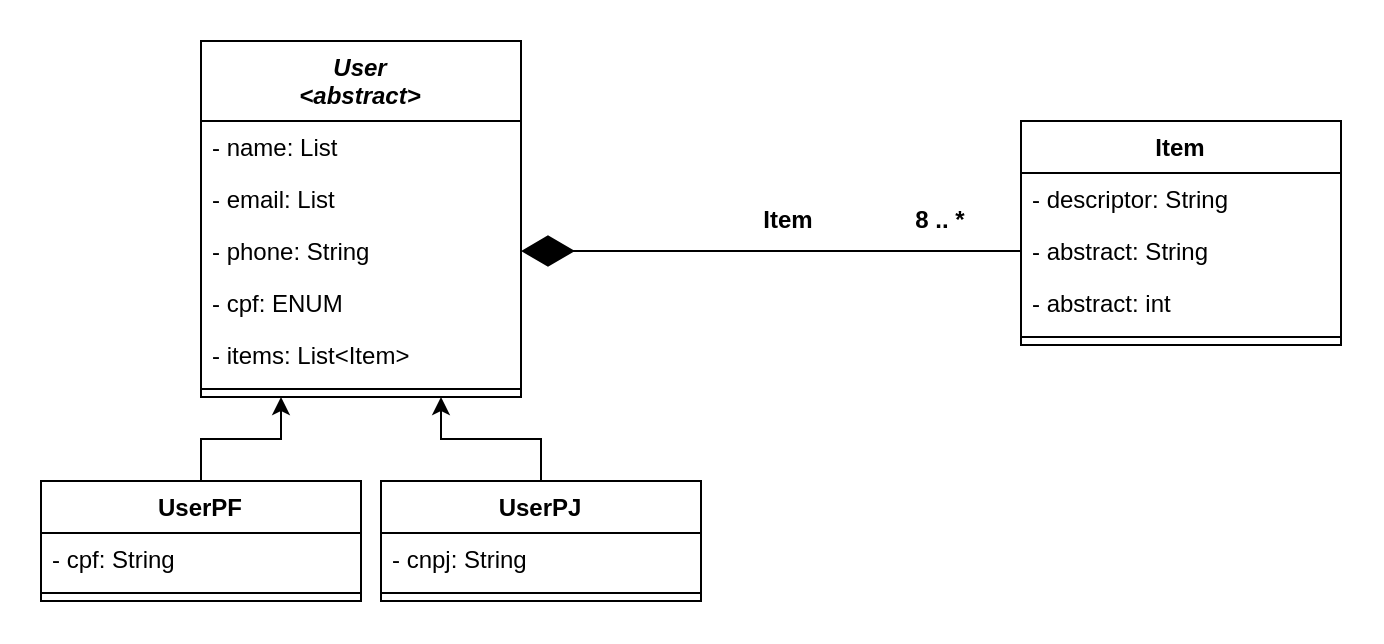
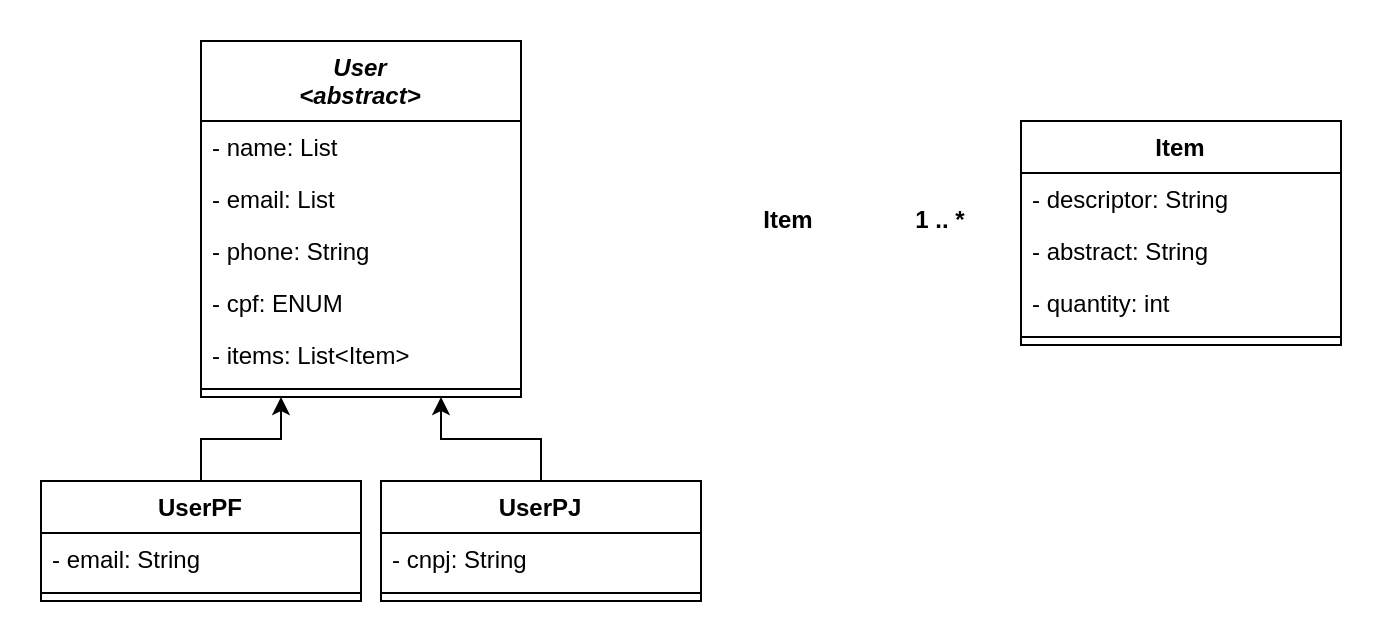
(940, 220) -> (940, 220)
(796, 251) -> none
(1123, 304) -> (1120, 304)
(127, 560) -> (134, 560)
